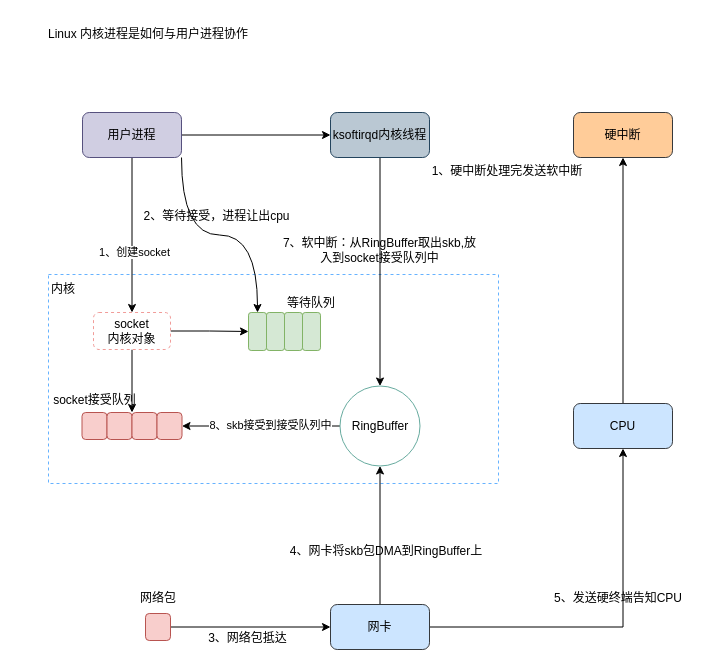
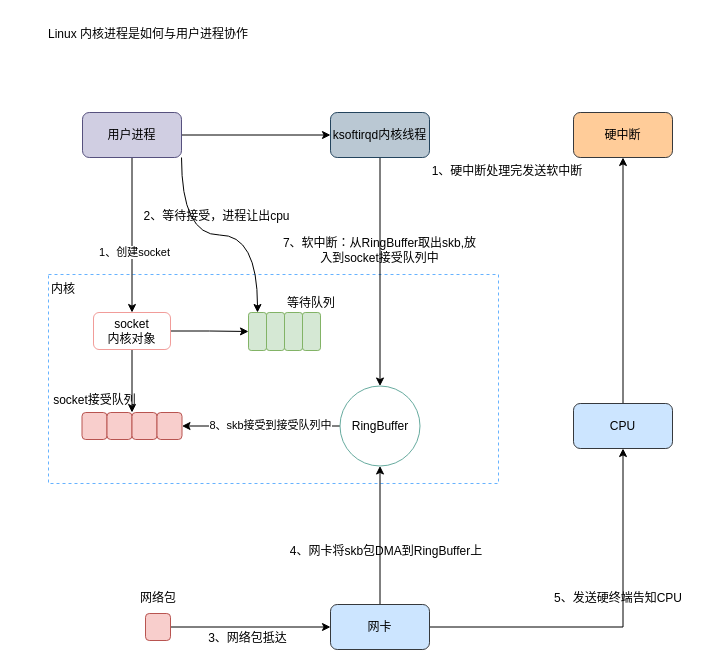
(132, 331) -> (132, 331)
